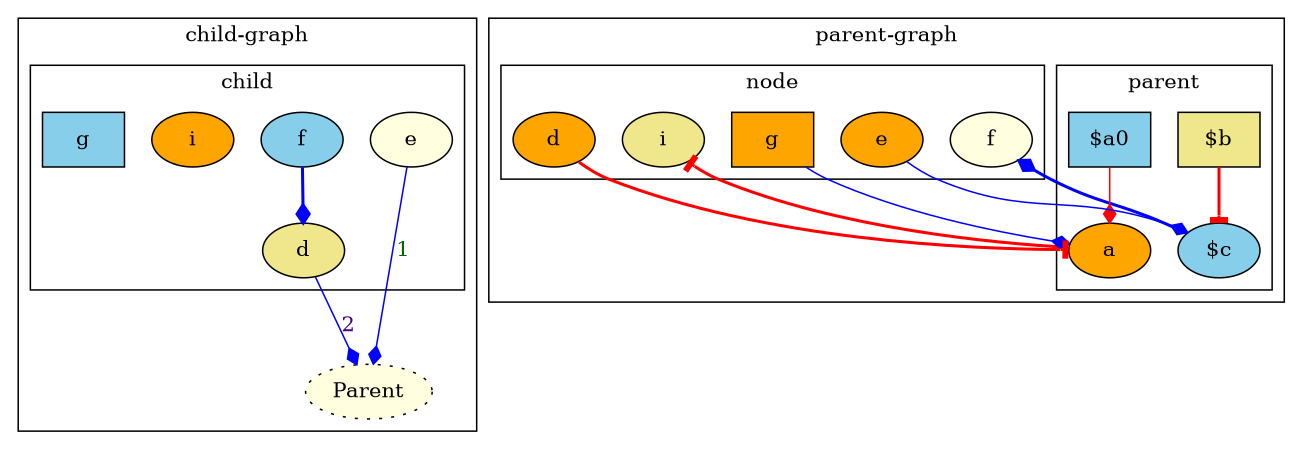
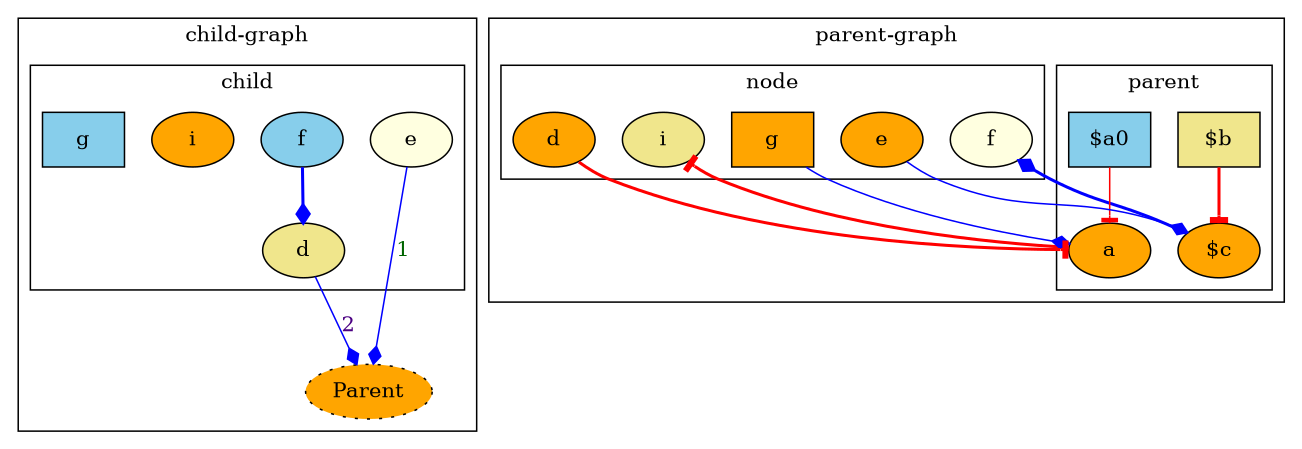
(1110, 191) -> (1110, 191)
(1219, 250) -> (1219, 250)
(369, 392) -> (369, 392)
